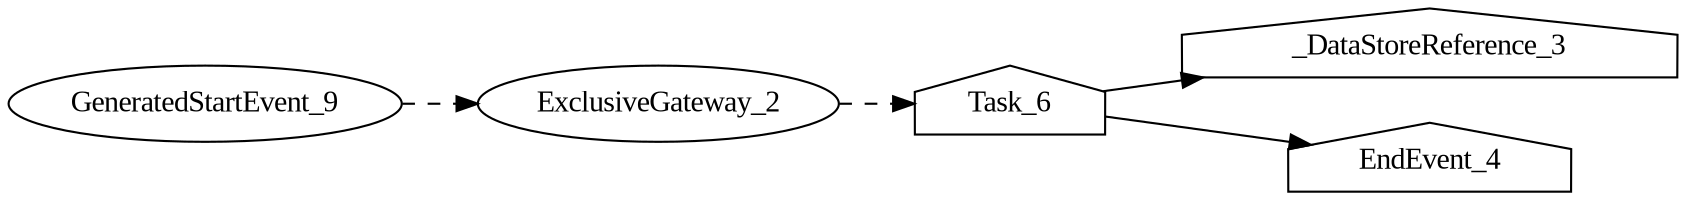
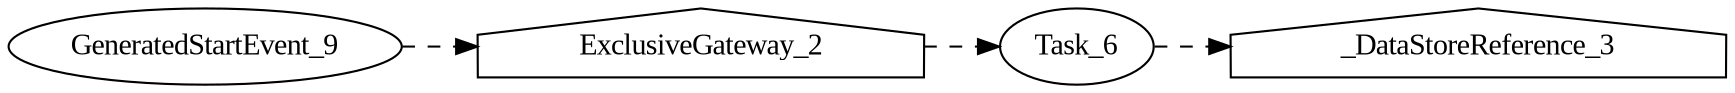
(1142, 86) -> (1182, 47)
(658, 104) -> (701, 47)
(1010, 104) -> (1077, 47)
(1430, 161) -> none
